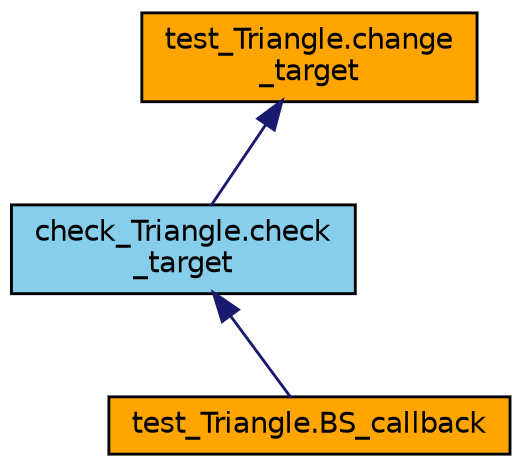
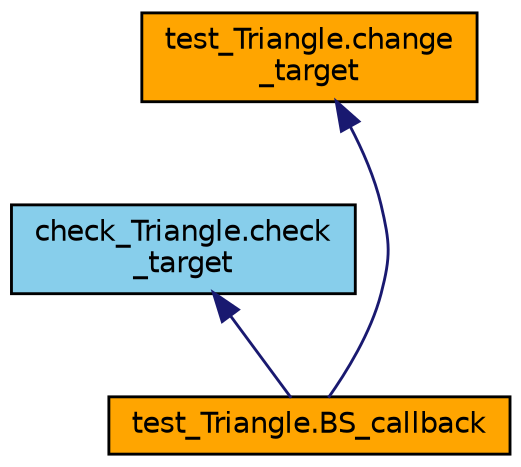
(238, 166) -> (387, 265)
